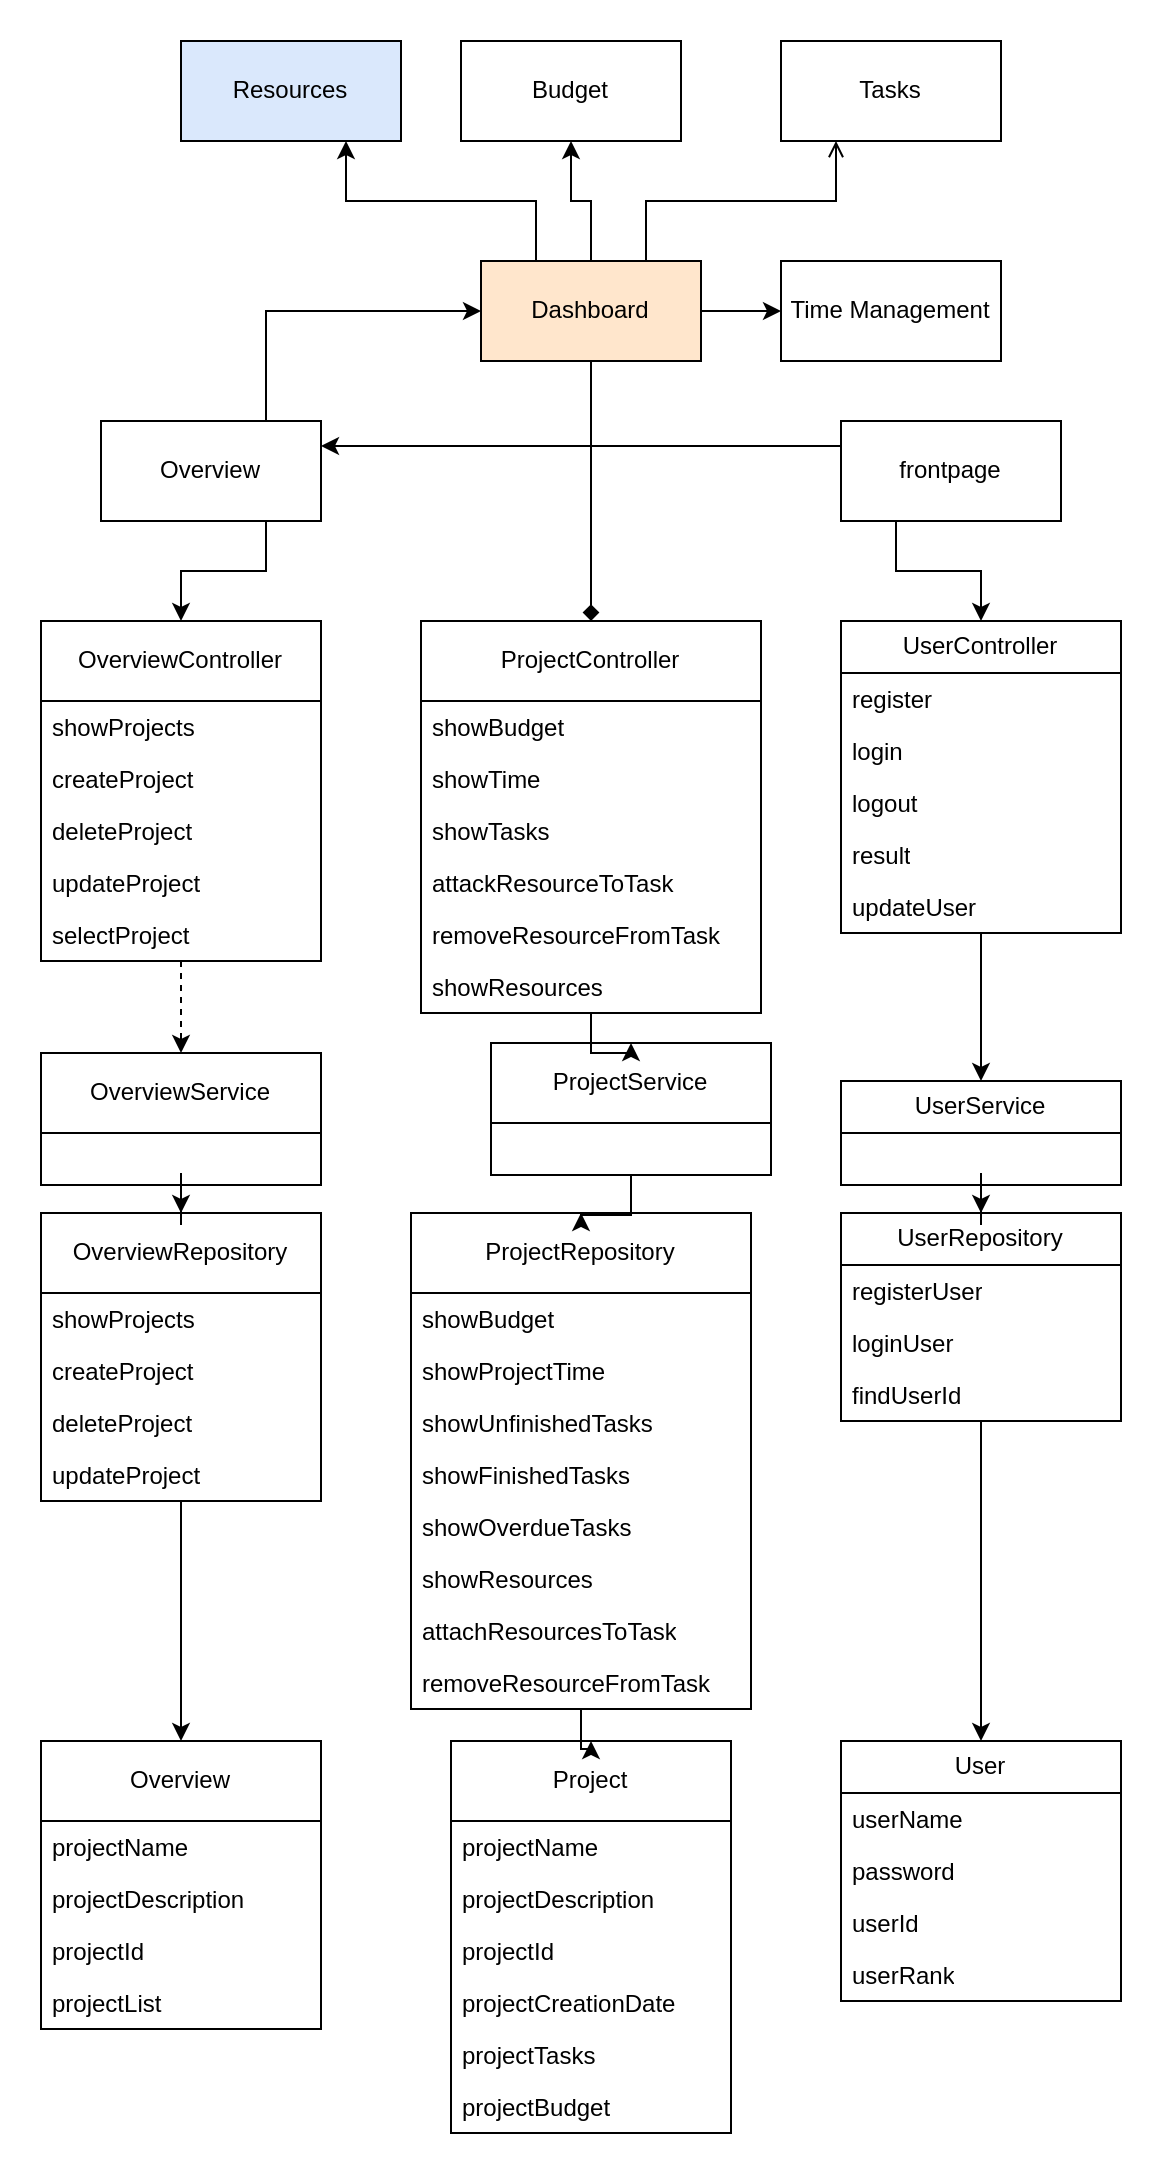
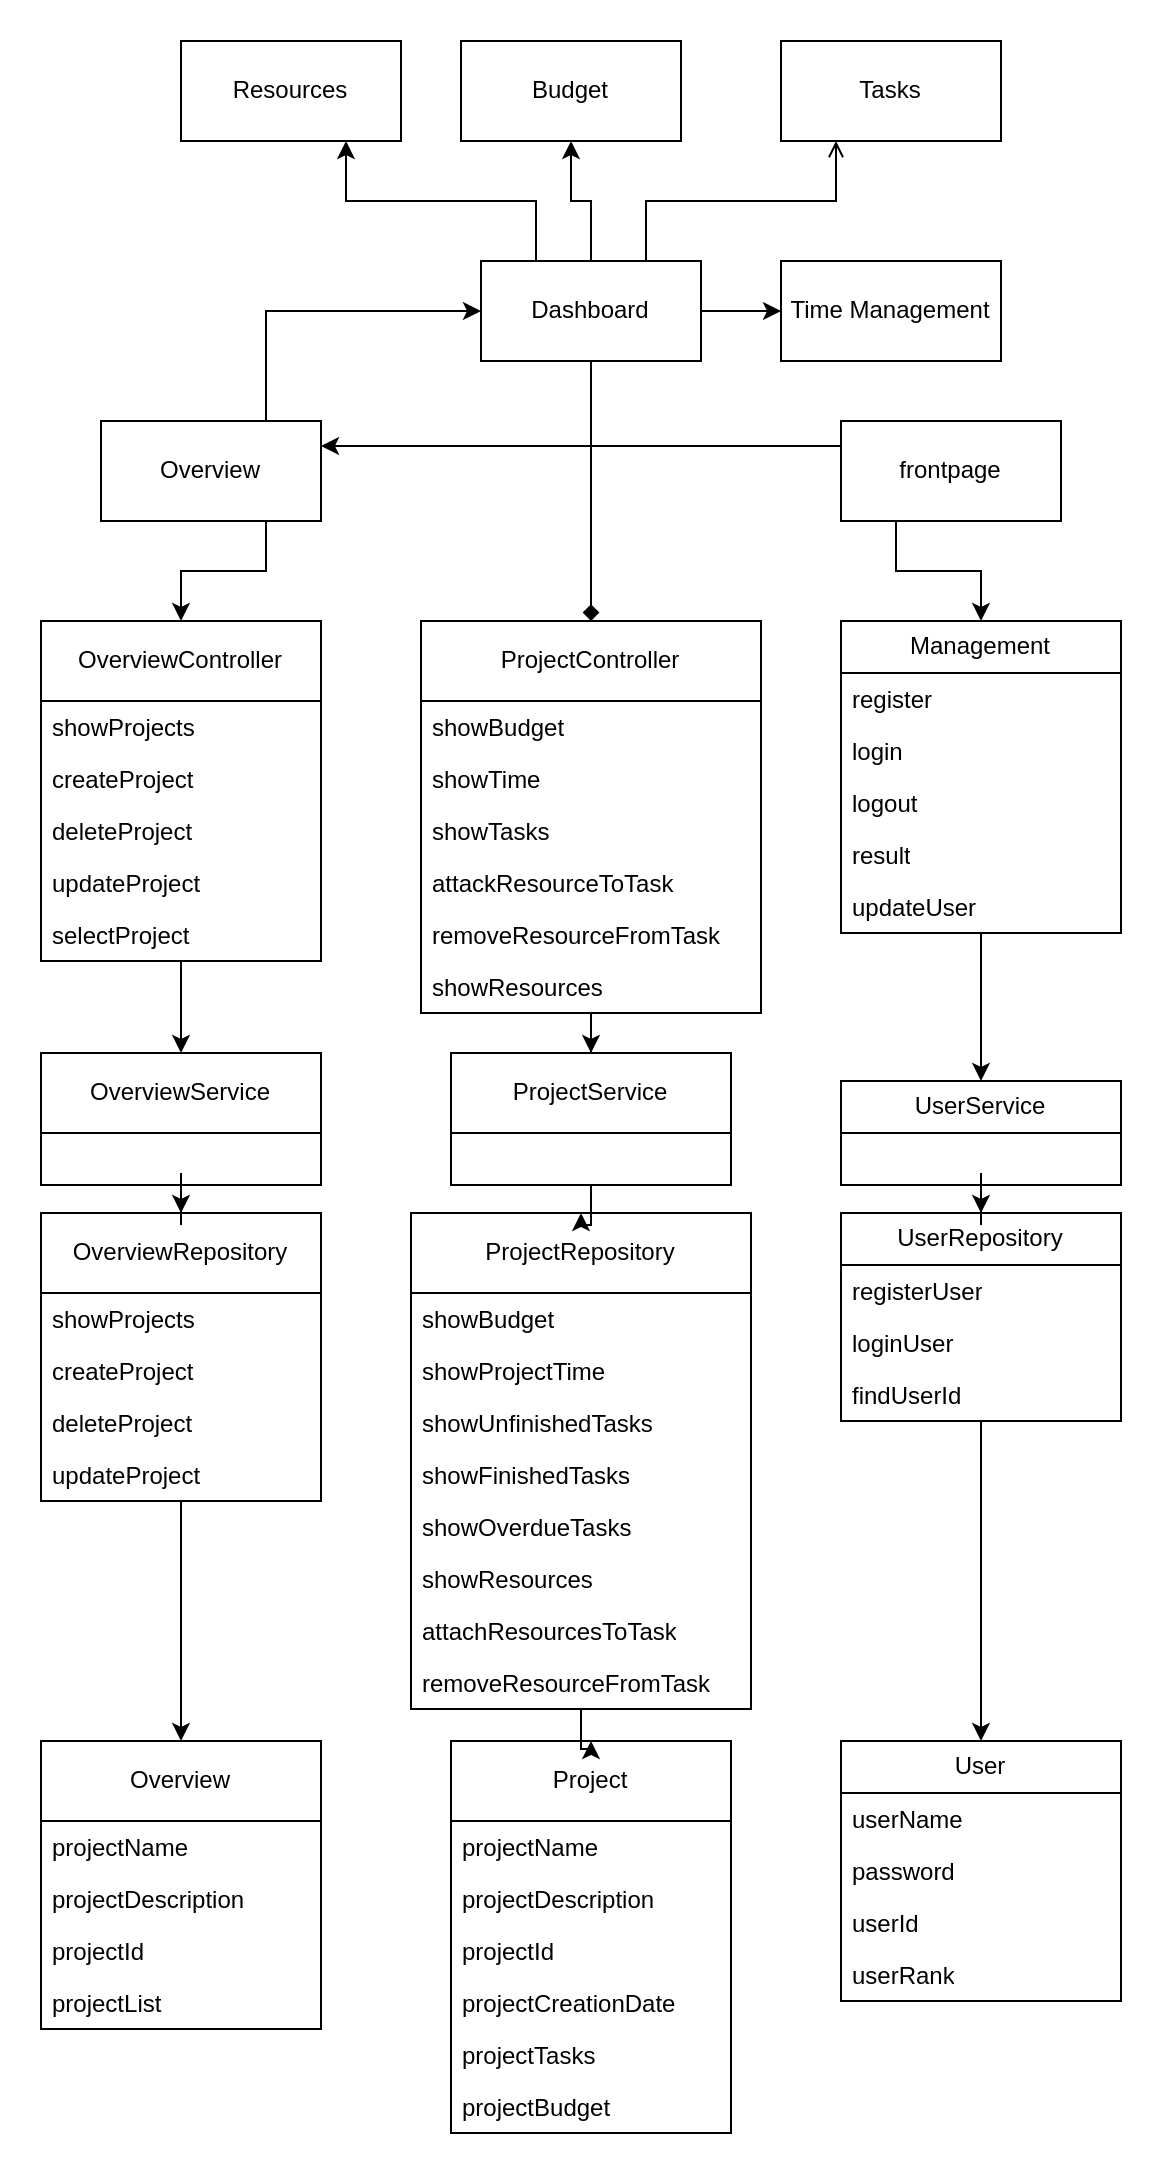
(291, 91) -> (291, 91)
(591, 311) -> (591, 311)
(981, 647) -> (981, 647)
(181, 998) -> (181, 998)
(631, 1109) -> (591, 1119)
